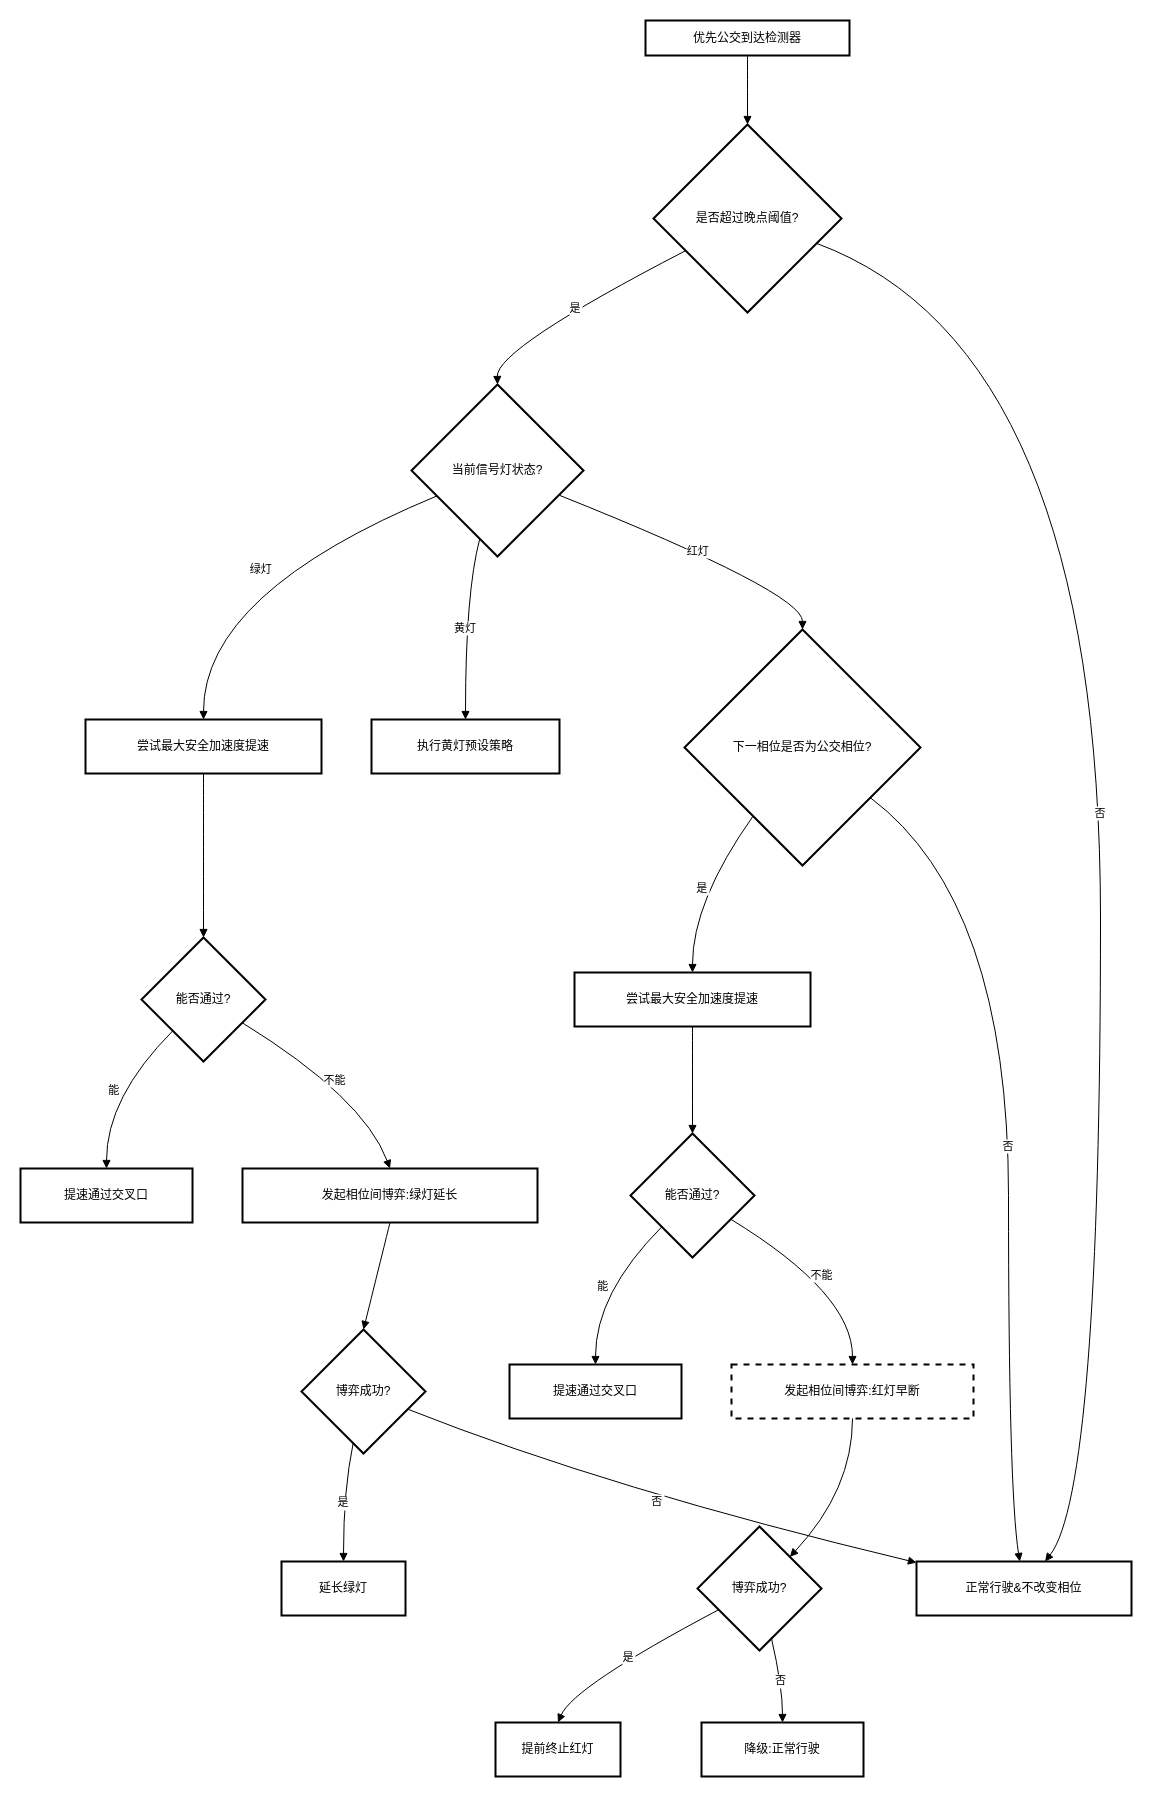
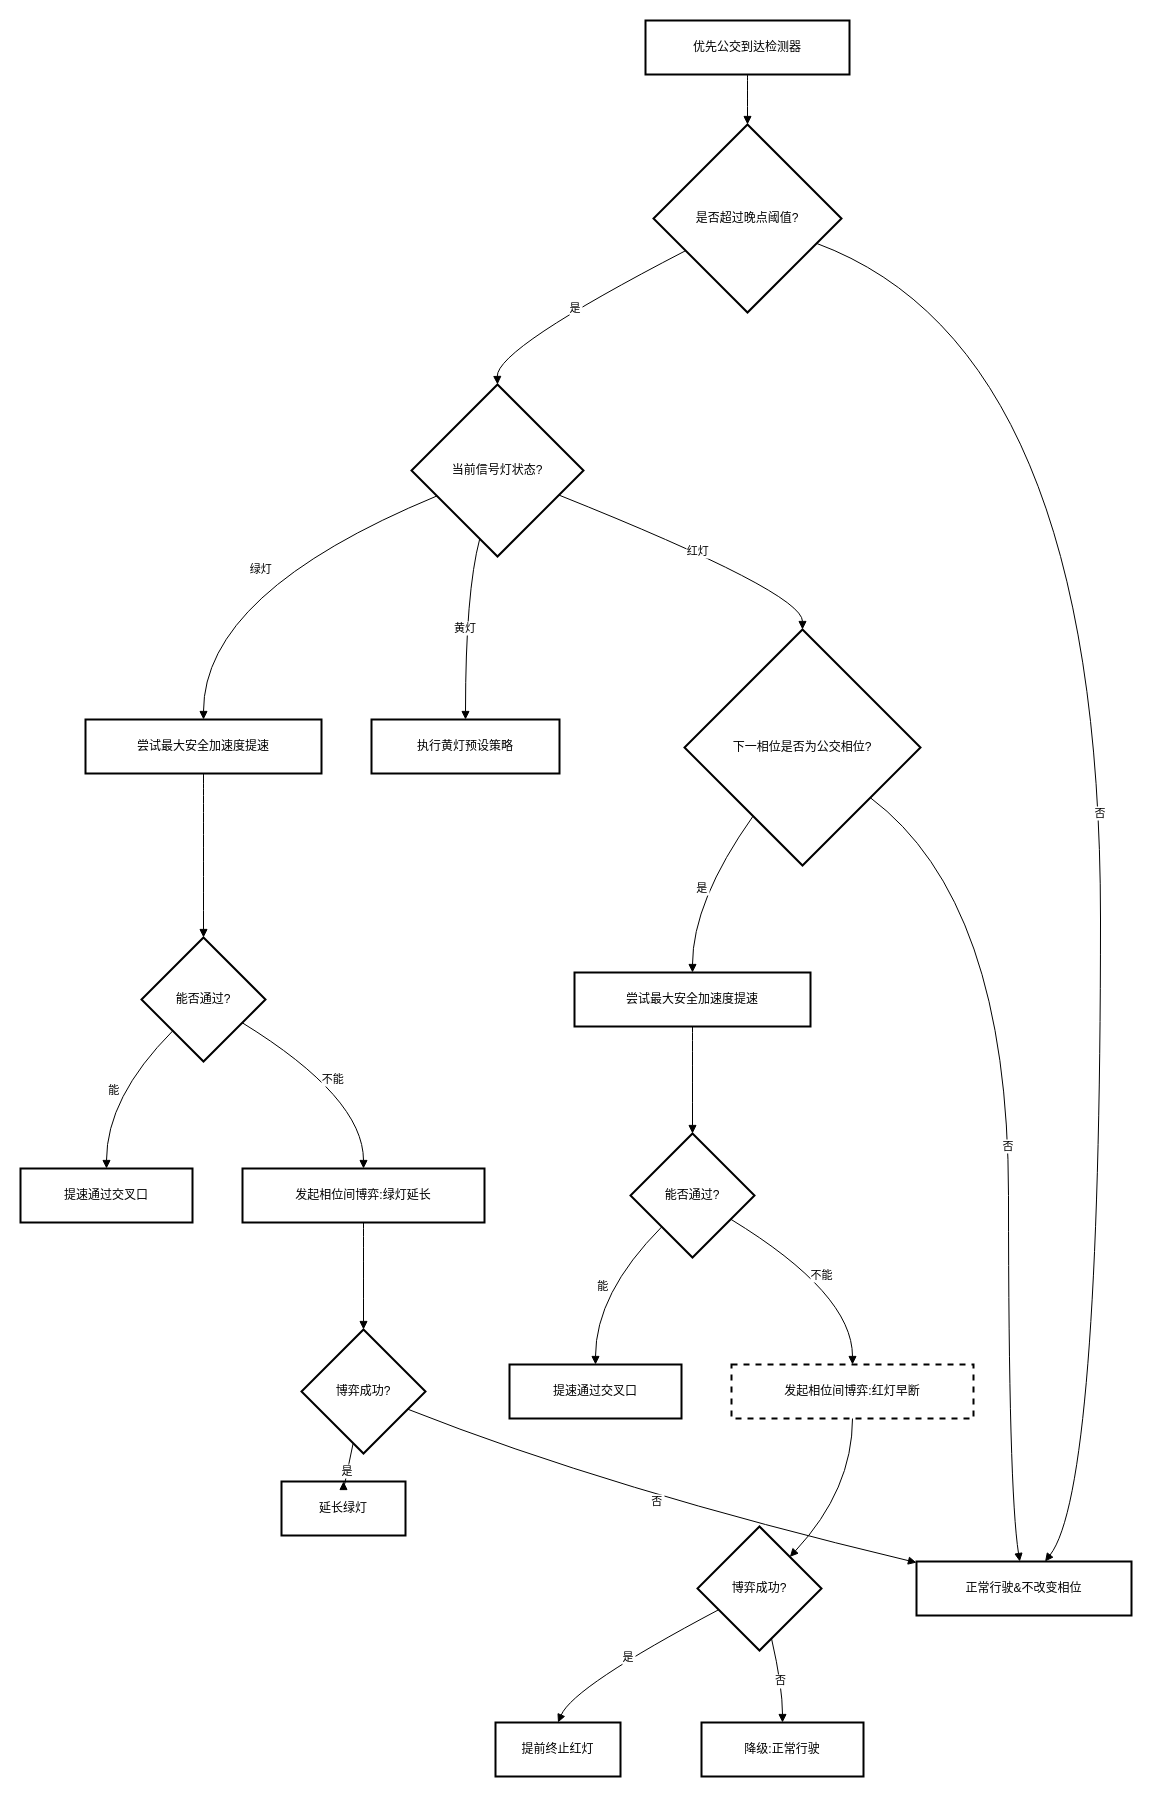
(748, 38) -> (748, 48)
(390, 1196) -> (364, 1196)
(344, 1589) -> (344, 1509)
